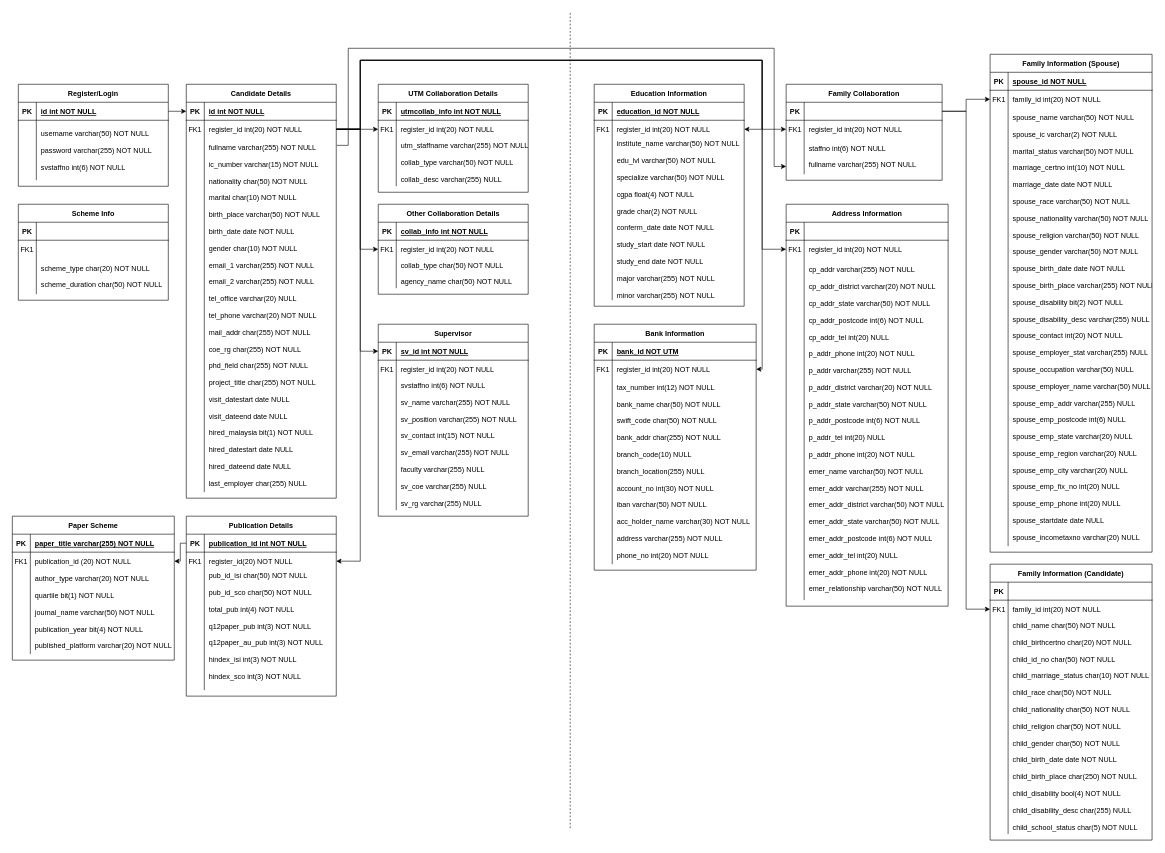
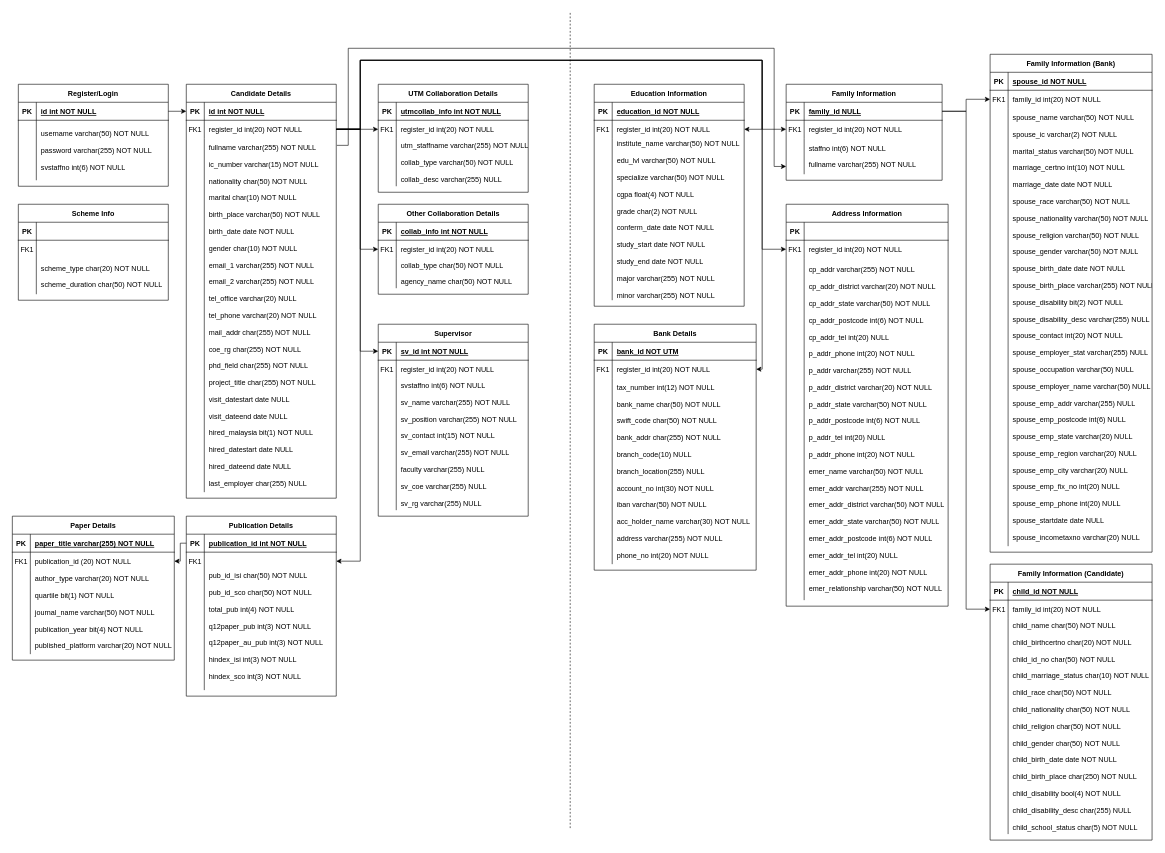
(1071, 64) -> (1071, 64)
(864, 94) -> (864, 94)
none -> (873, 111)
(675, 334) -> (675, 334)
(93, 526) -> (93, 526)
(270, 561) -> none
none -> (1080, 591)
